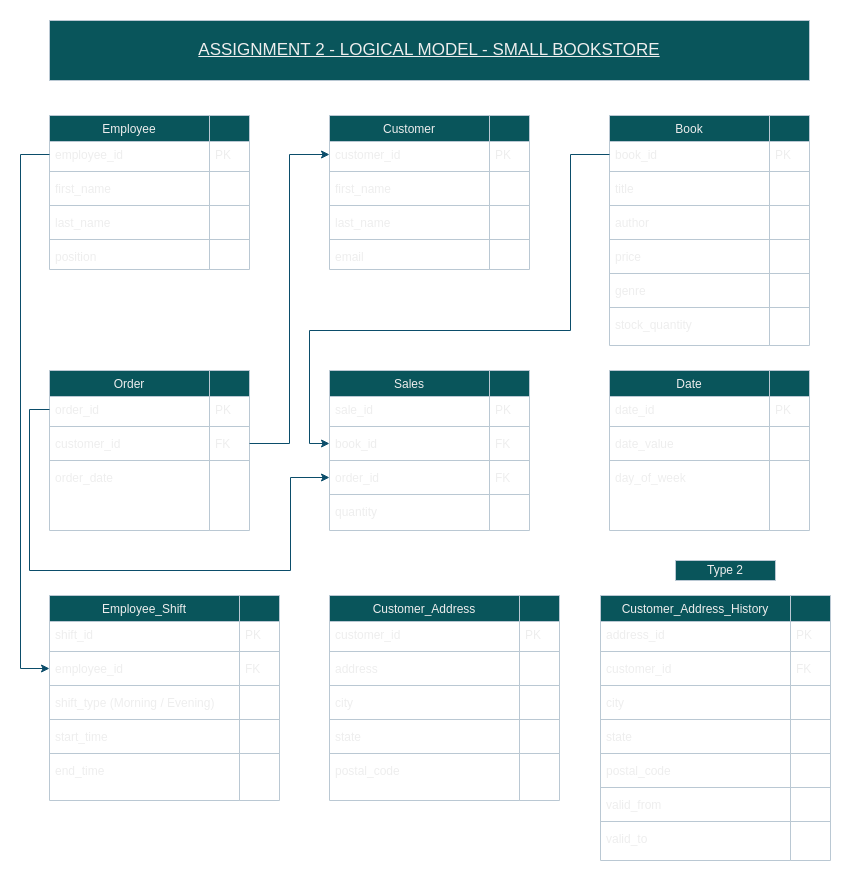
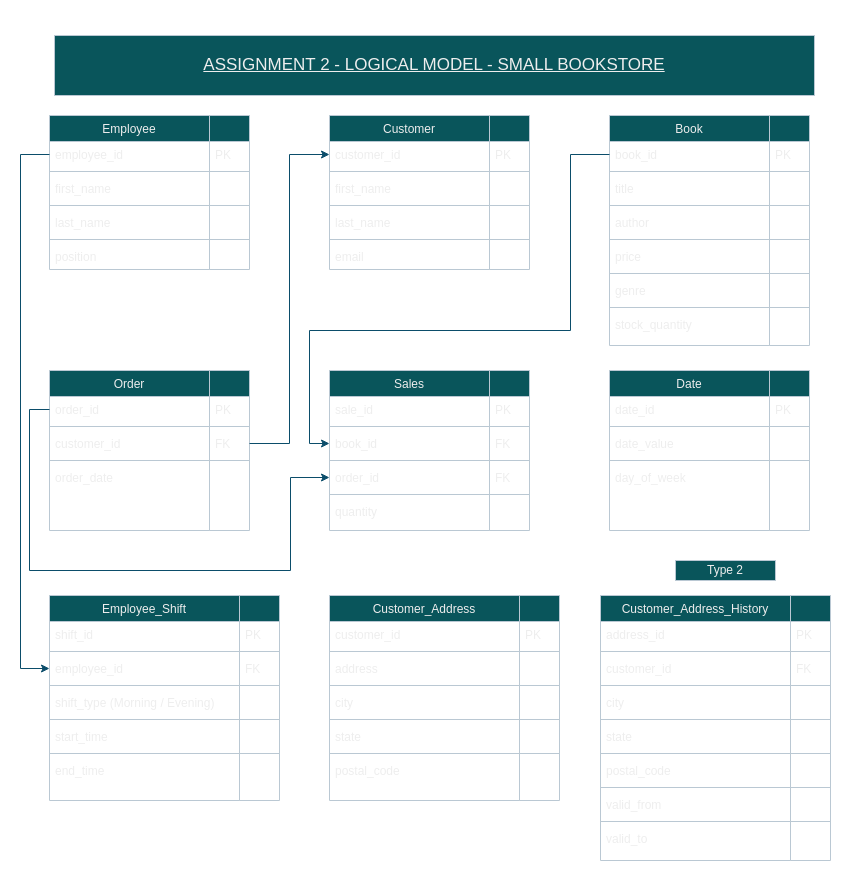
(430, 51) -> (435, 66)
